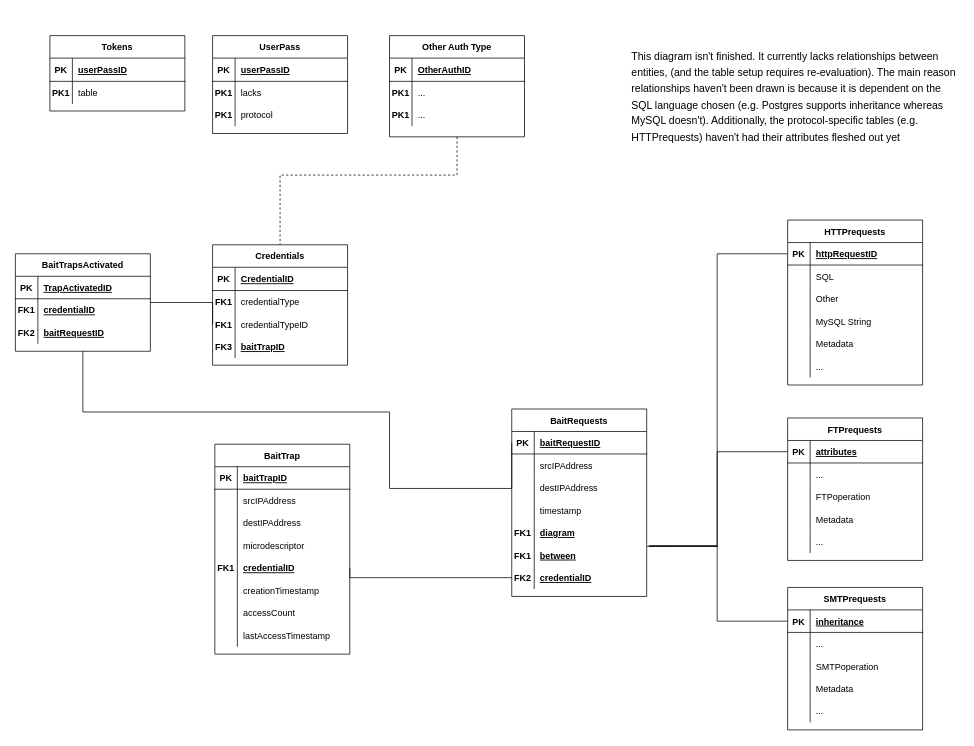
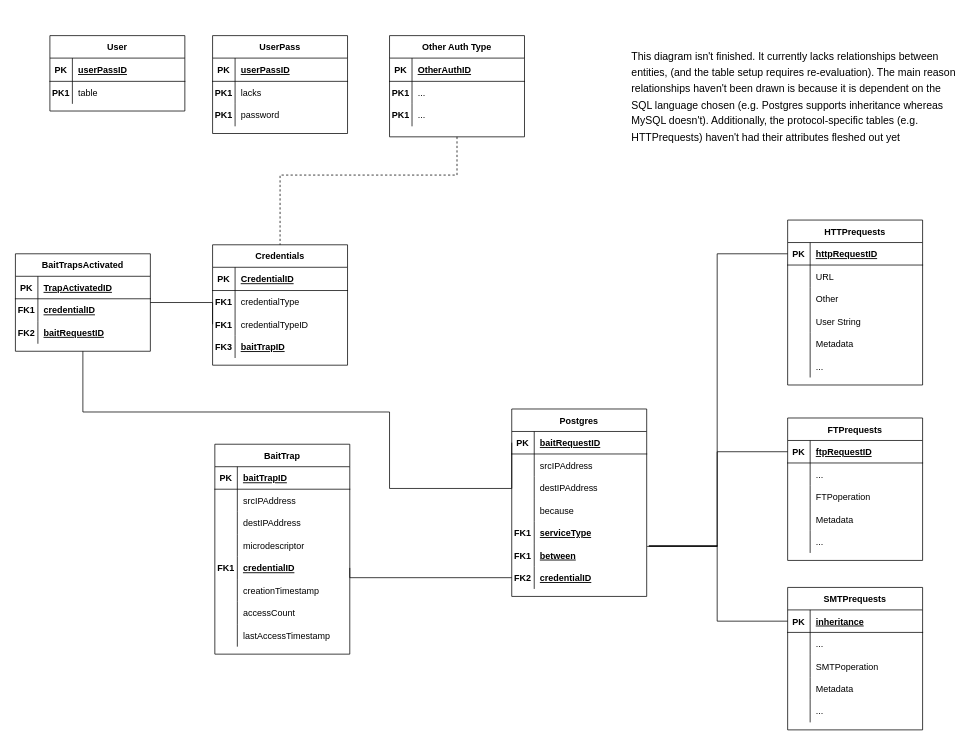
(117, 47) -> (117, 47)
(260, 116) -> (261, 116)
(824, 277) -> (824, 277)
(844, 322) -> (841, 322)
(579, 421) -> (579, 421)
(840, 452) -> (846, 452)
(562, 511) -> (558, 511)
(556, 533) -> (567, 533)
